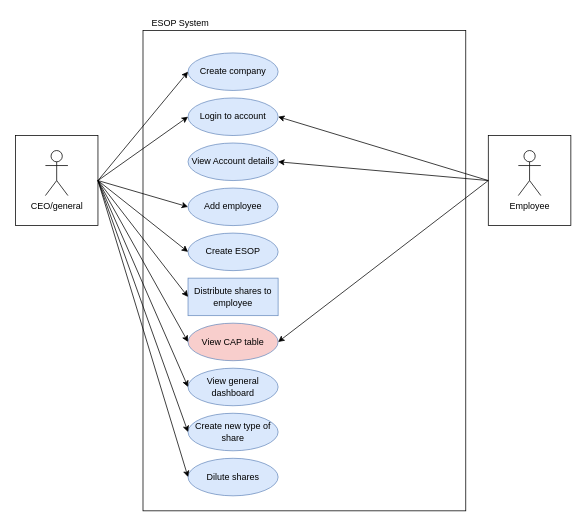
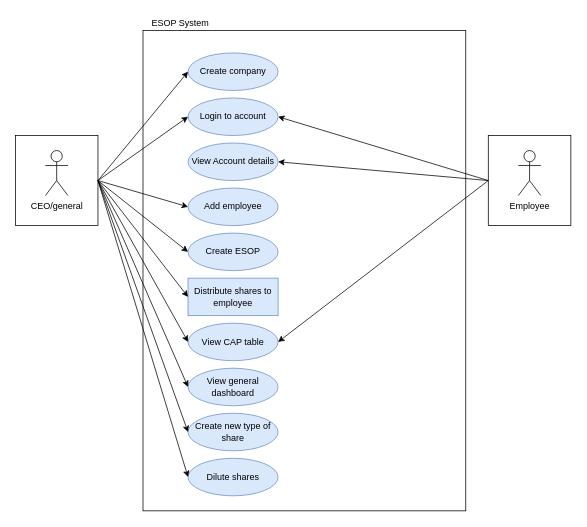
(233, 342) -> (233, 342)
